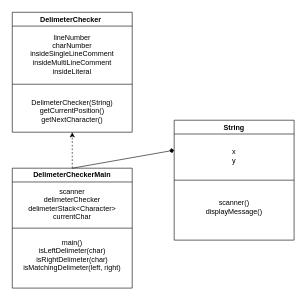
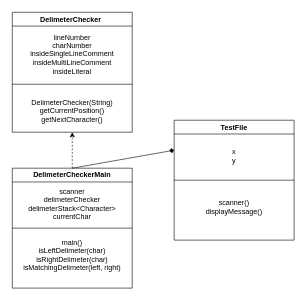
(234, 128) -> (234, 128)
